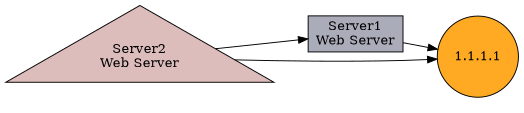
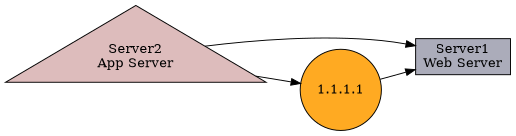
(416, 45) -> (393, 76)
(140, 57) -> (136, 57)
